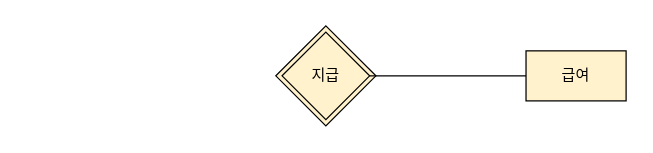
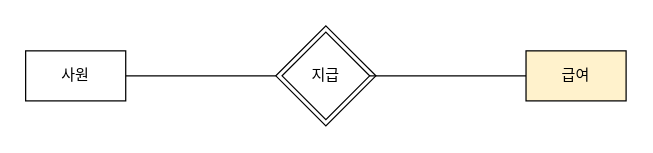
none -> (76, 76)
none -> (201, 76)
(326, 76) -> (326, 76)
